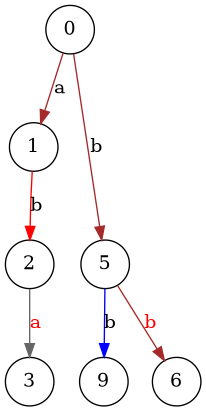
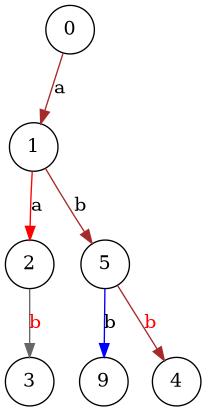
(87, 140) -> (65, 200)
(37, 206) -> (37, 206)
(36, 323) -> (36, 323)
(177, 382) -> (177, 382)
